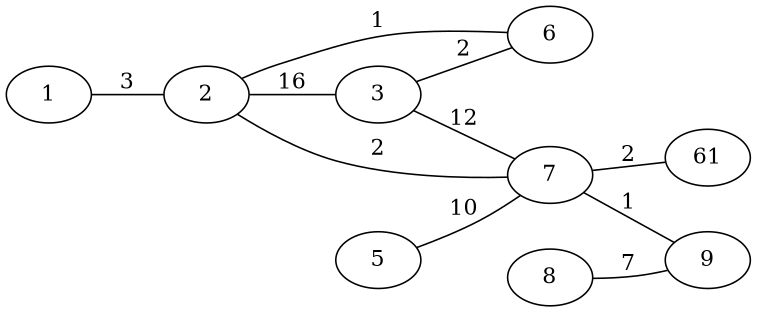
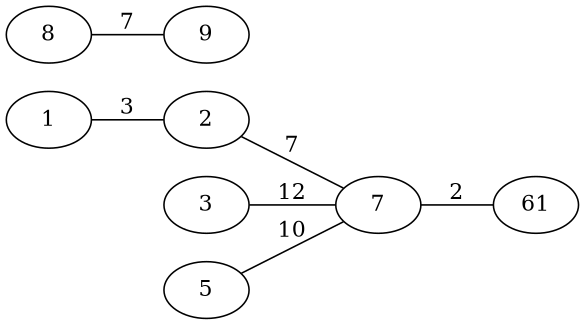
(550, 35) -> none
(292, 95) -> none
(378, 149) -> (292, 146)
(629, 218) -> none
